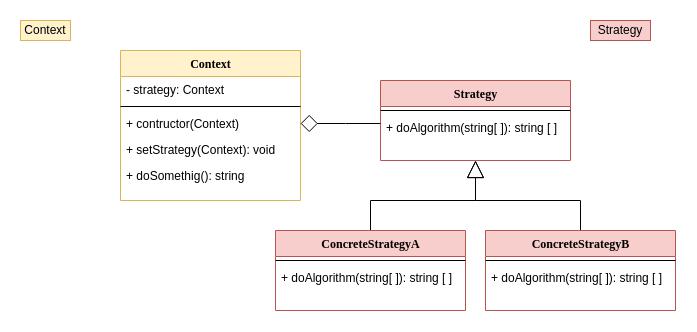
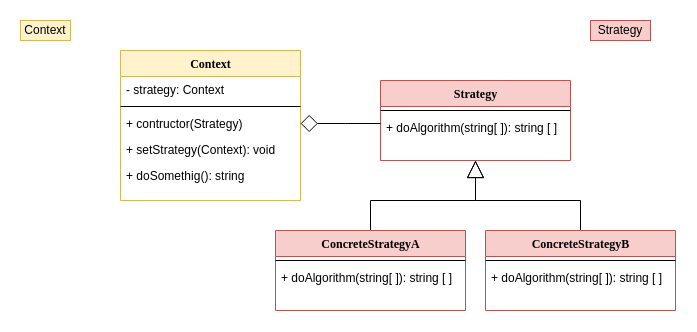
(196, 125) -> (199, 125)
